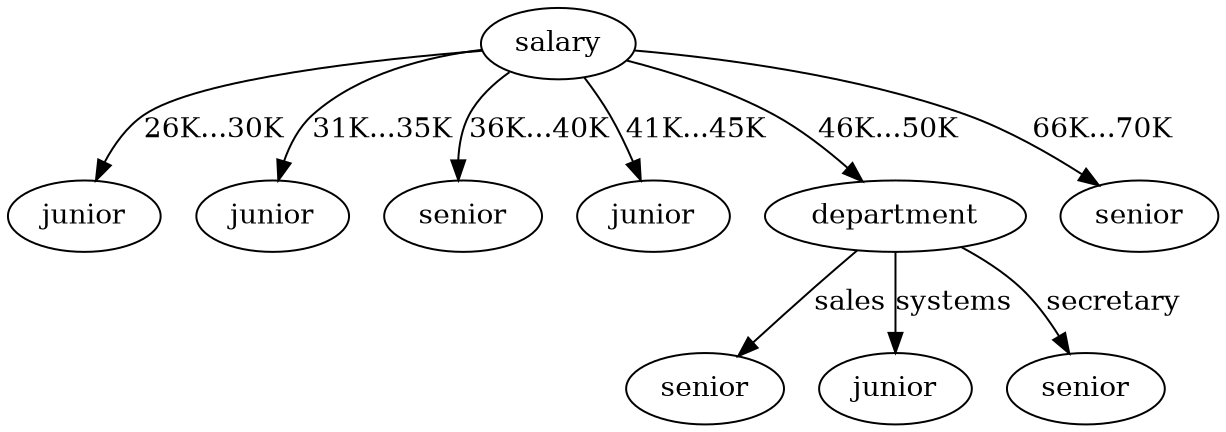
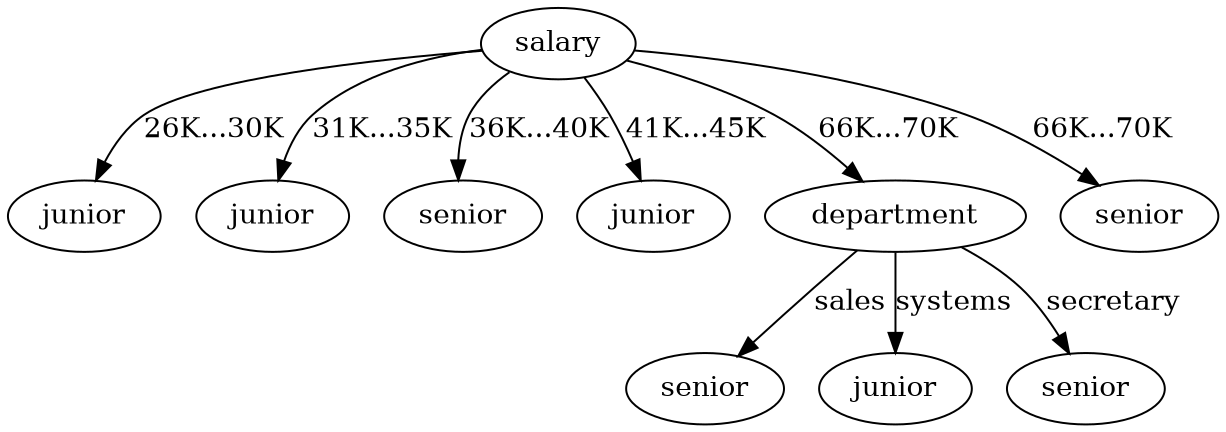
(889, 130) -> (889, 130)
